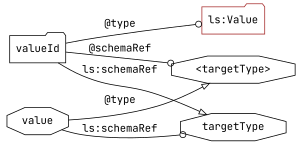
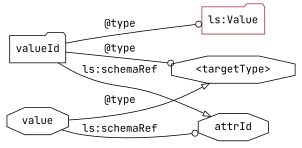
(120, 49) -> (120, 49)
(233, 127) -> (233, 127)
